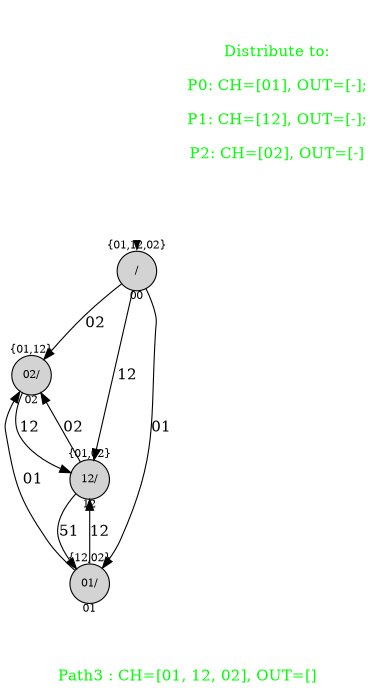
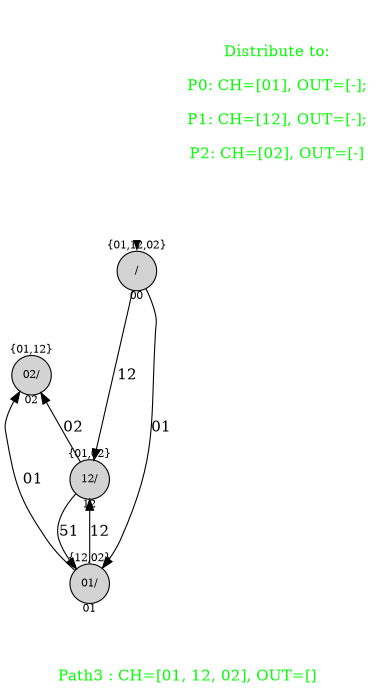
(85, 316) -> none
(22, 439) -> none
